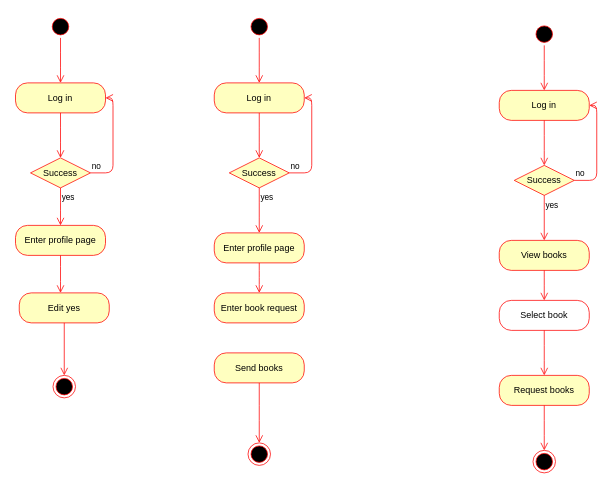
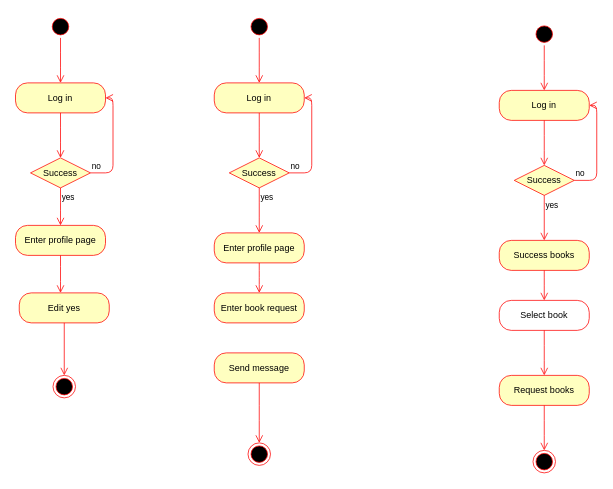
(544, 255) -> (544, 255)
(259, 368) -> (259, 368)
